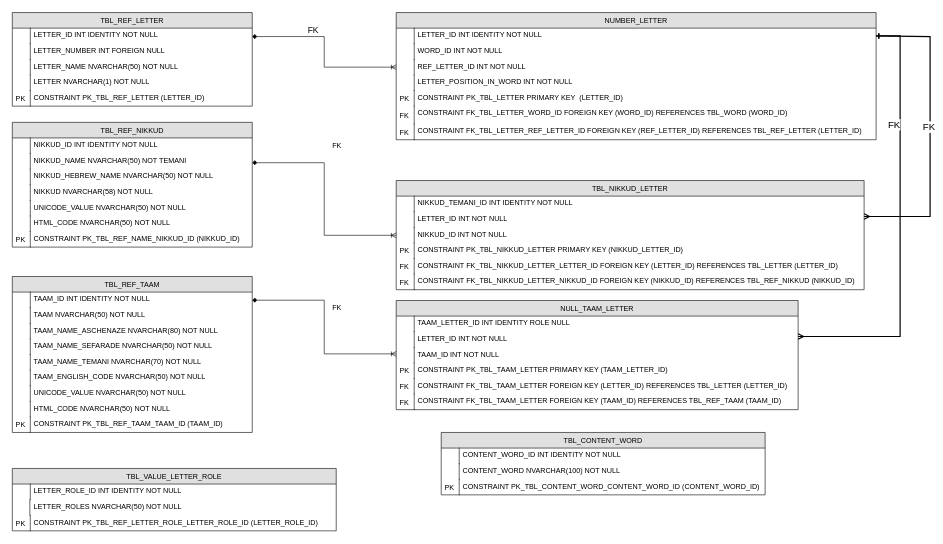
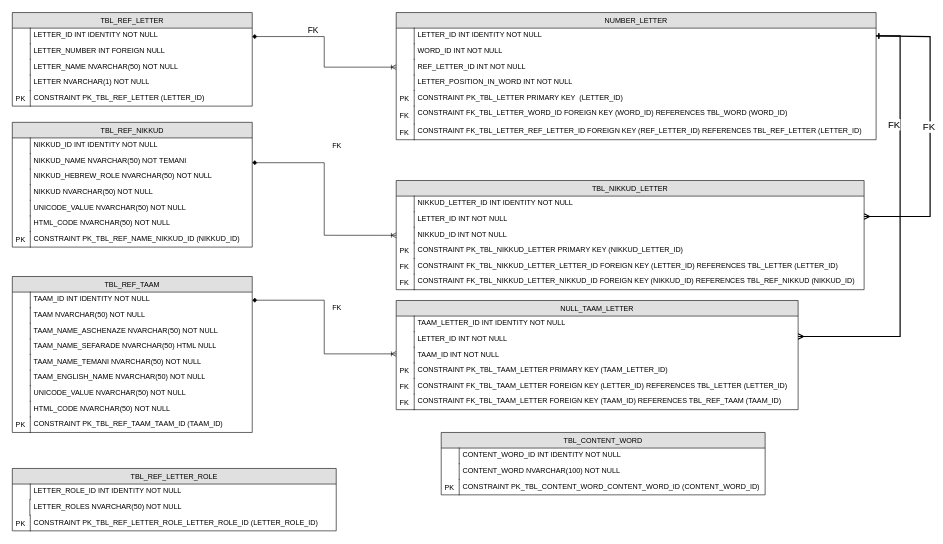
(111, 176) -> (111, 176)
(87, 191) -> (87, 191)
(490, 203) -> (490, 203)
(488, 323) -> (486, 323)
(113, 330) -> (113, 330)
(111, 346) -> (113, 346)
(107, 361) -> (107, 361)
(109, 377) -> (109, 377)
(174, 476) -> (174, 476)
